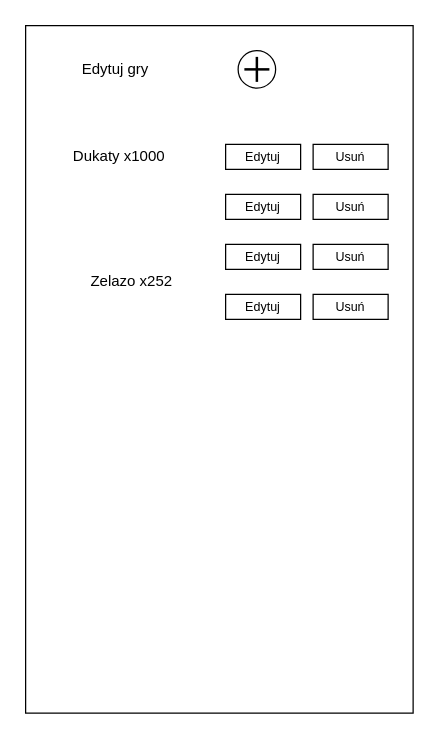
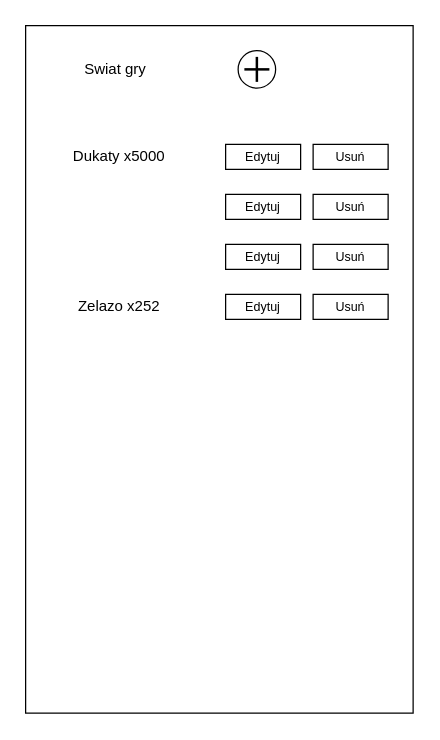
(116, 69) -> (116, 69)
(119, 157) -> (119, 157)
(132, 282) -> (119, 307)
